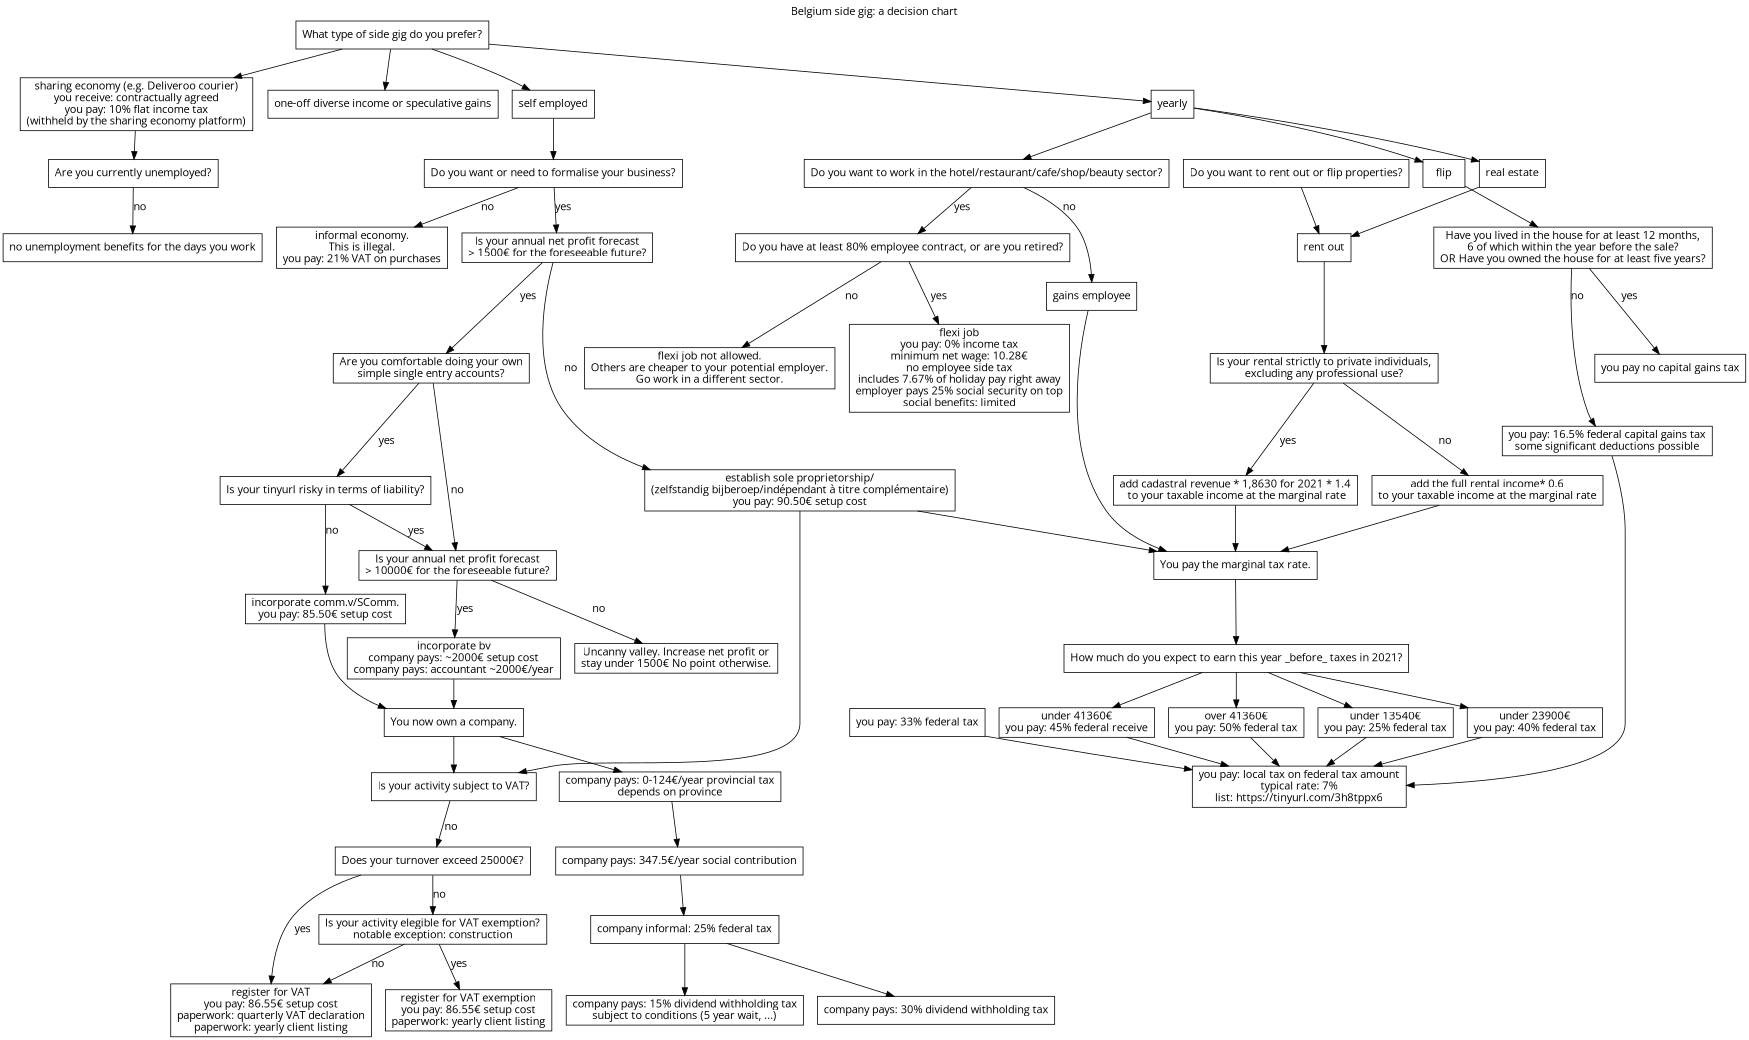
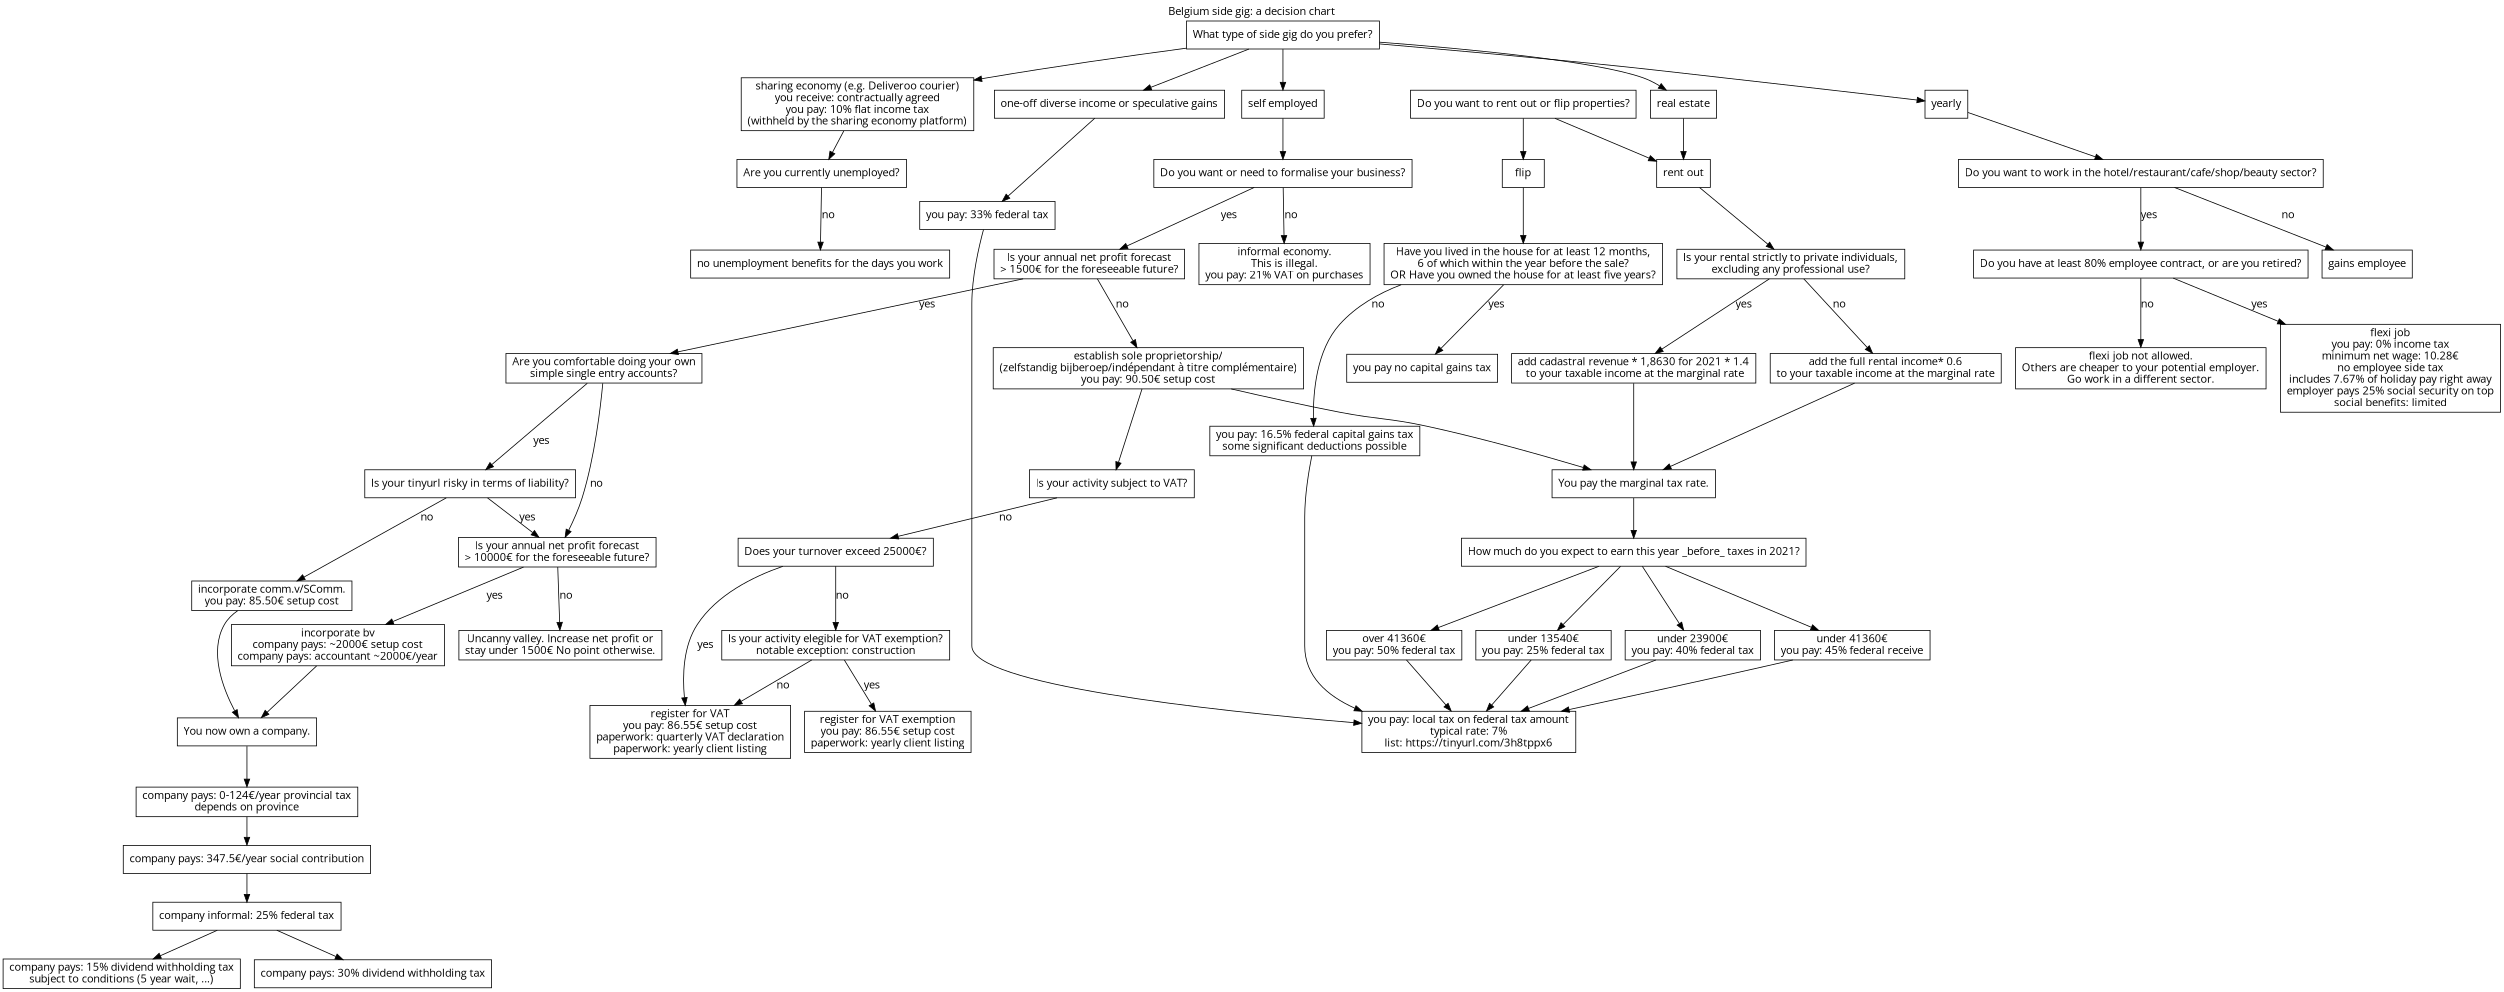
(1333, 130) -> (1521, 56)
(1322, 133) -> (1523, 135)
none -> (1051, 157)
(1081, 446) -> none
(454, 751) -> none
